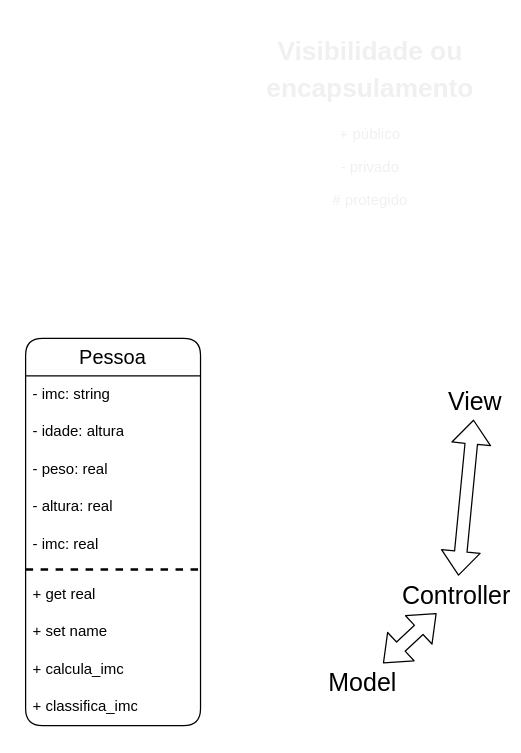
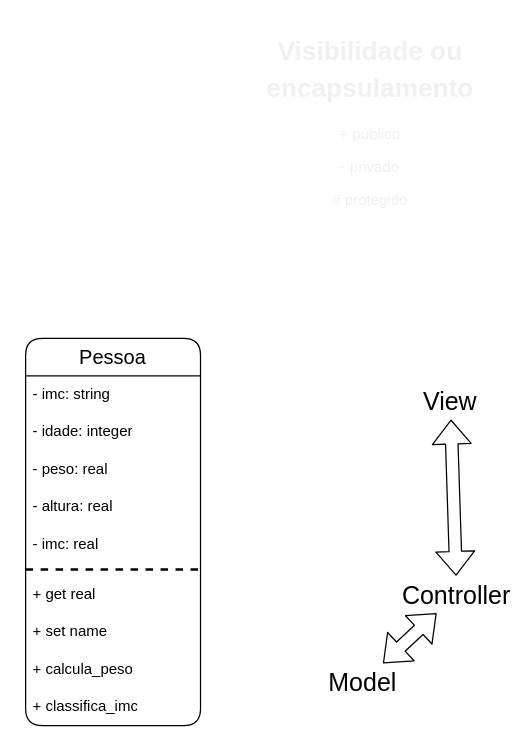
(476, 401) -> (451, 401)
(86, 432) -> (91, 432)
(80, 669) -> (86, 669)
